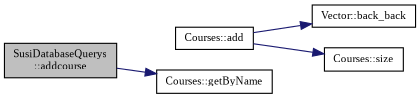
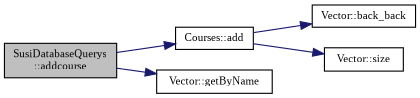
none -> (141, 49)
(364, 59) -> (364, 59)
(214, 82) -> (214, 82)
